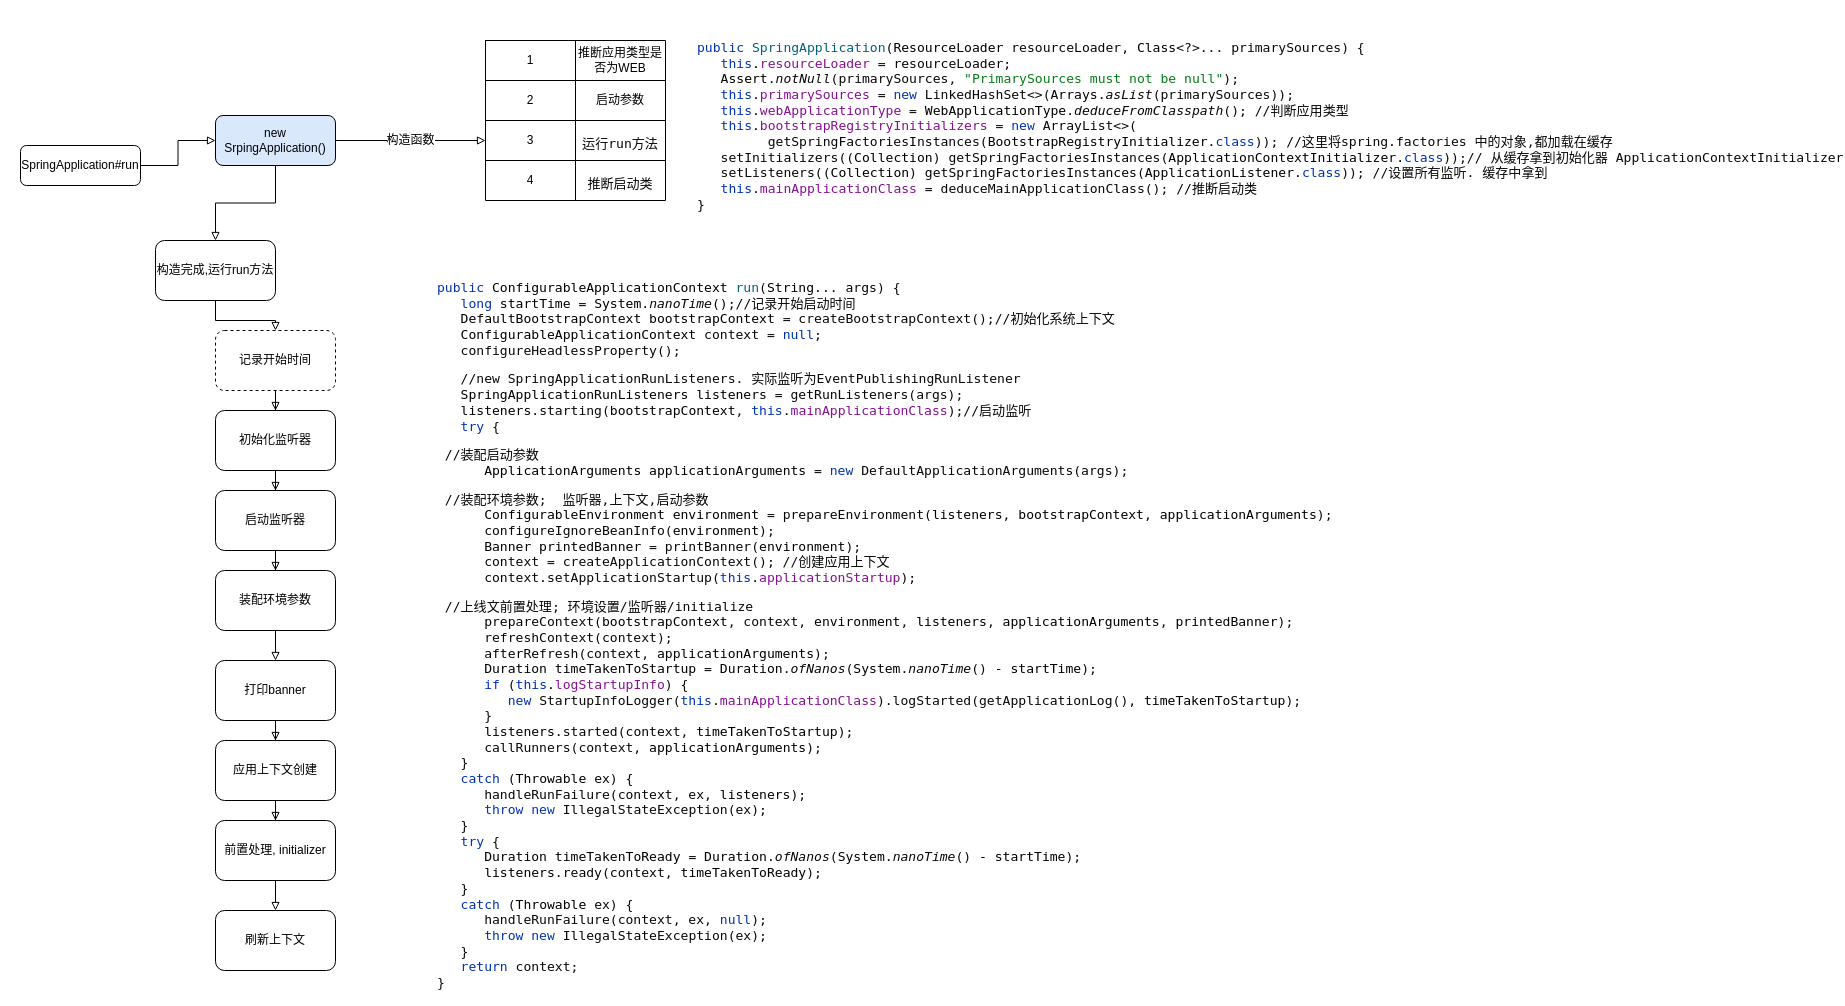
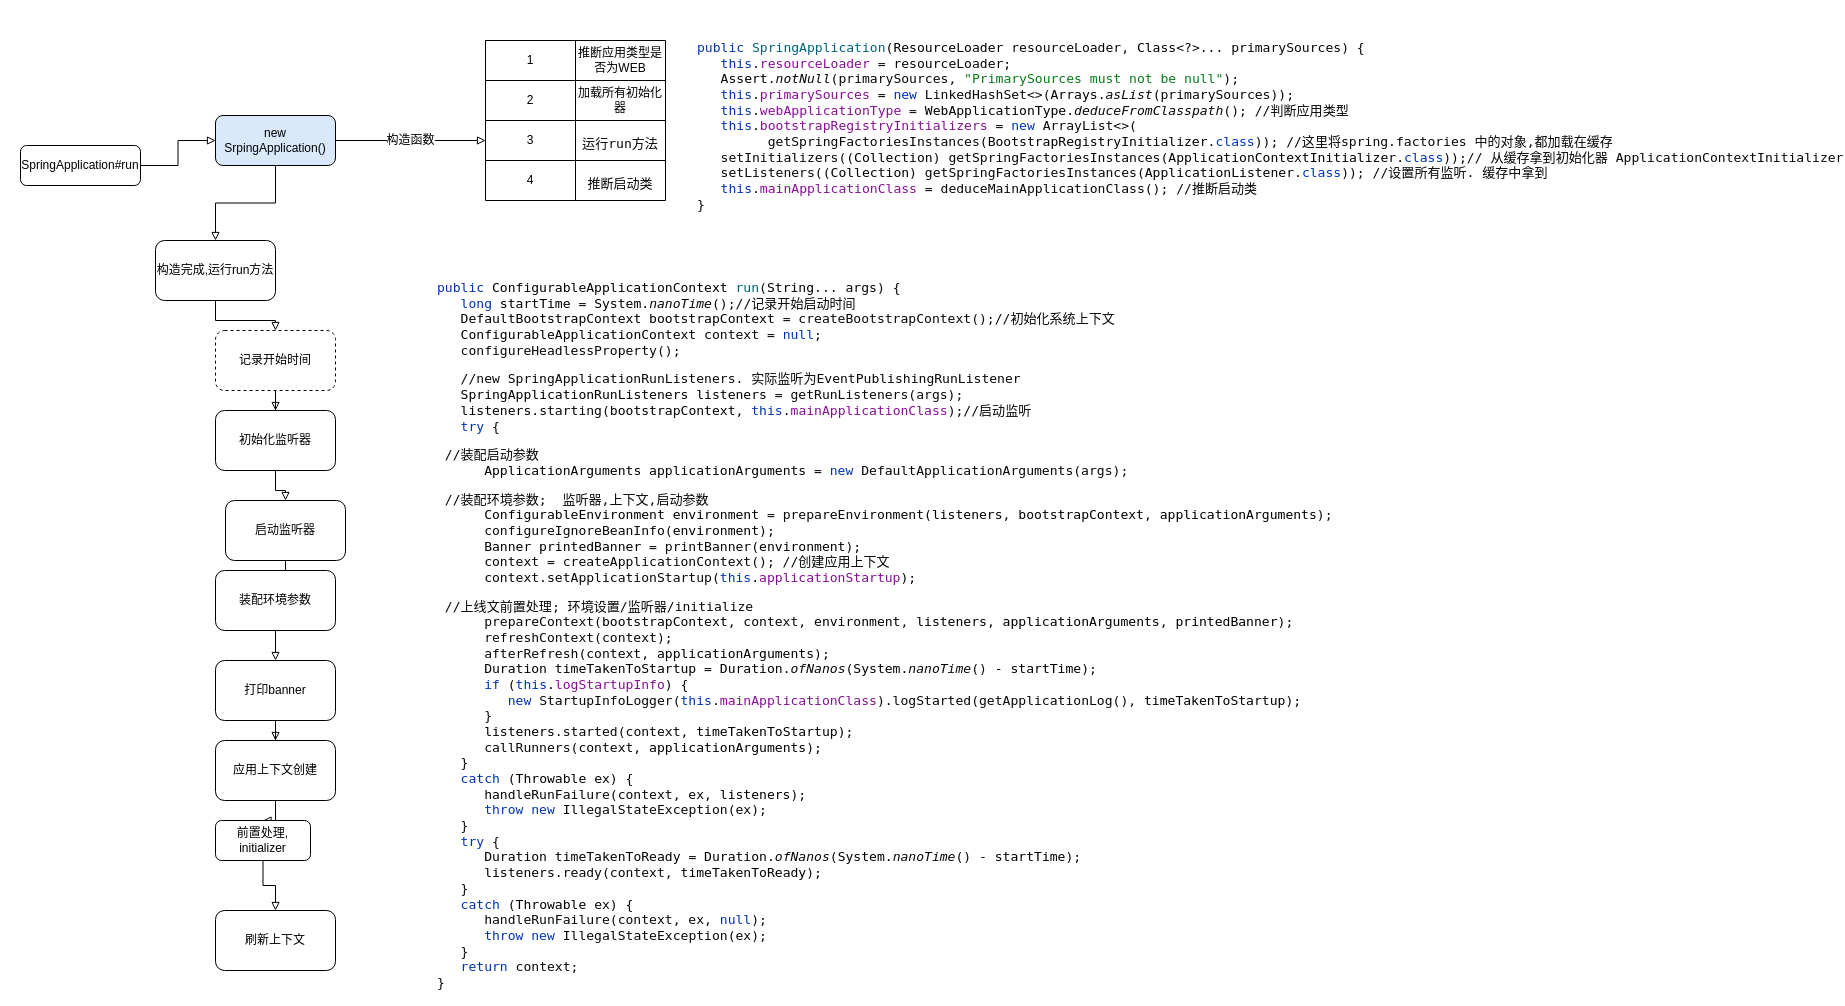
(621, 101) -> (621, 101)
(276, 521) -> (286, 531)
(276, 851) -> (263, 841)
